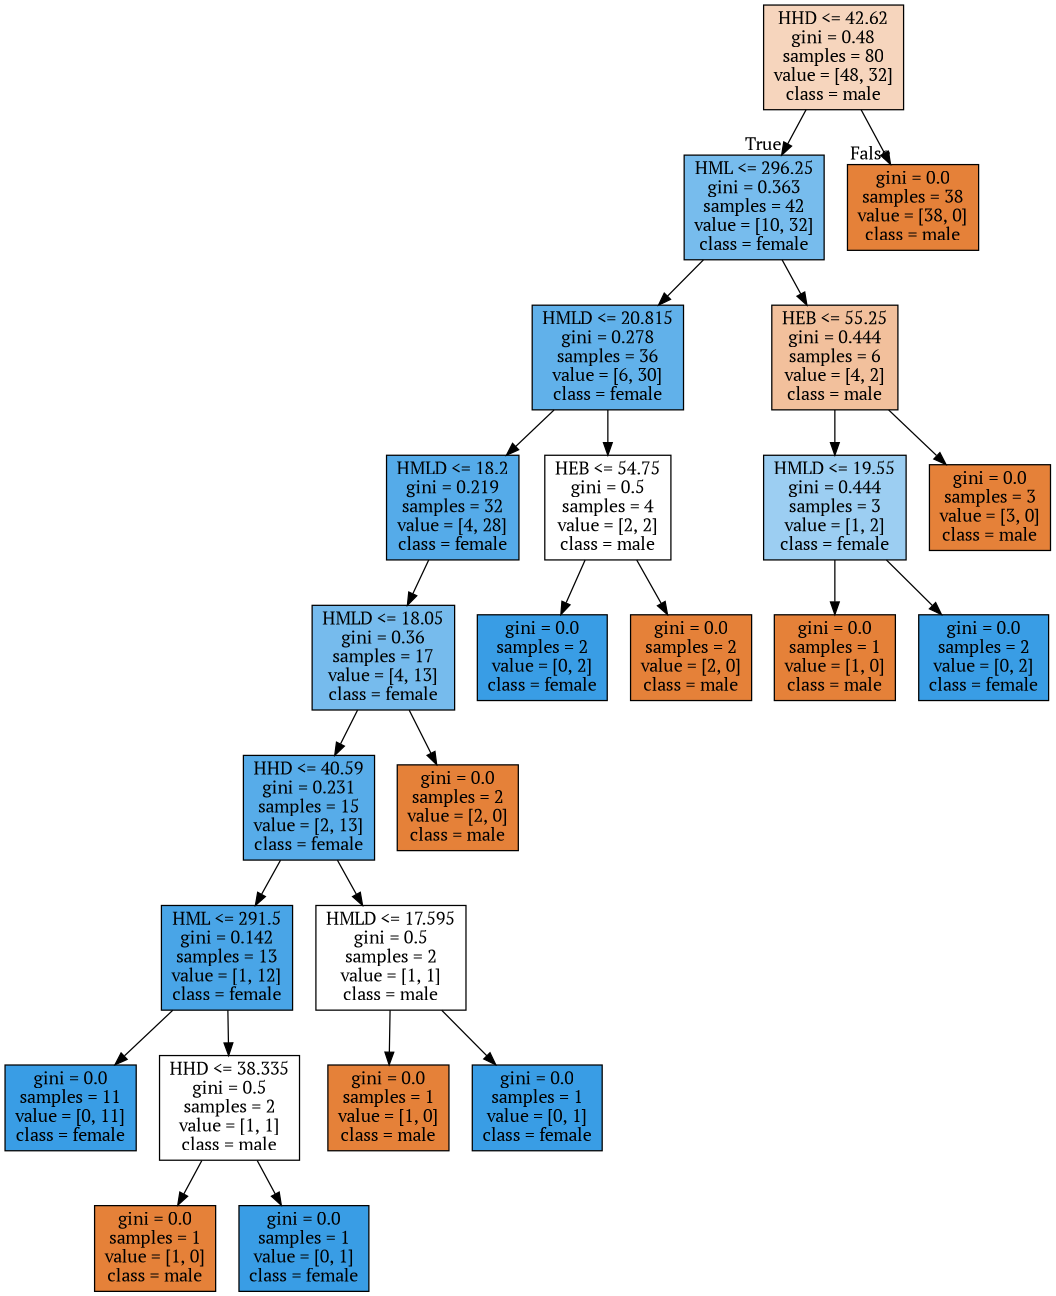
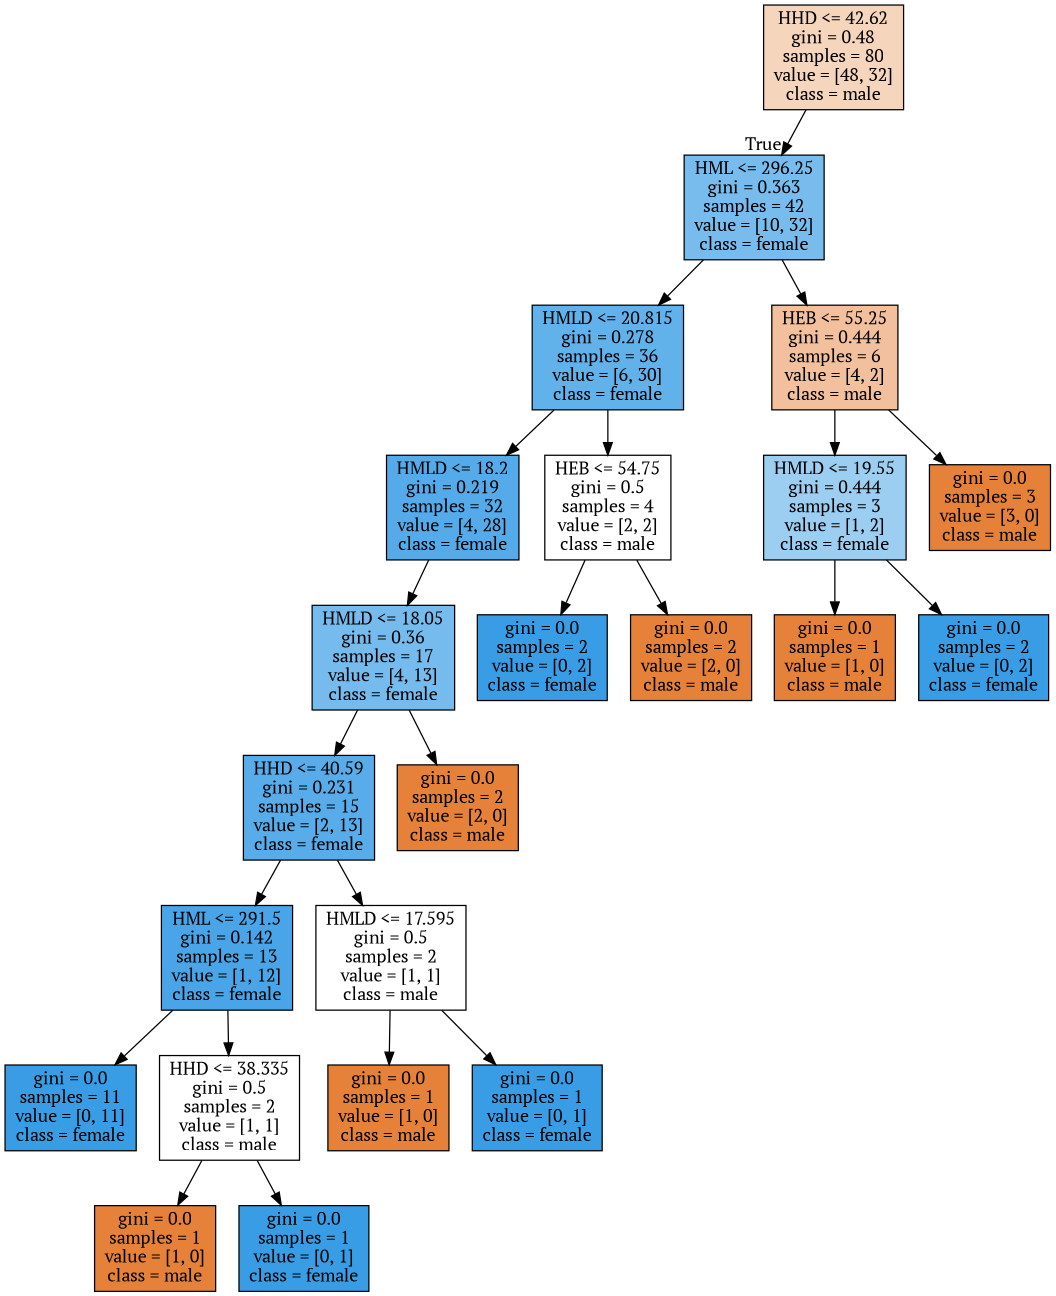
(913, 207) -> none
